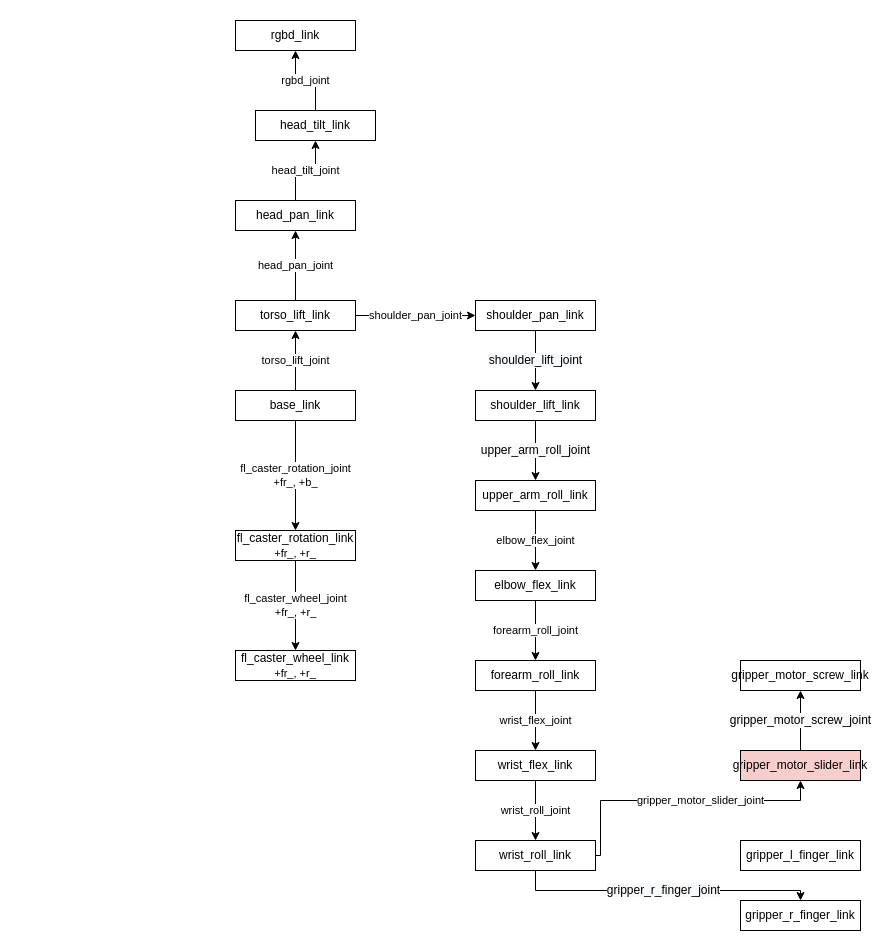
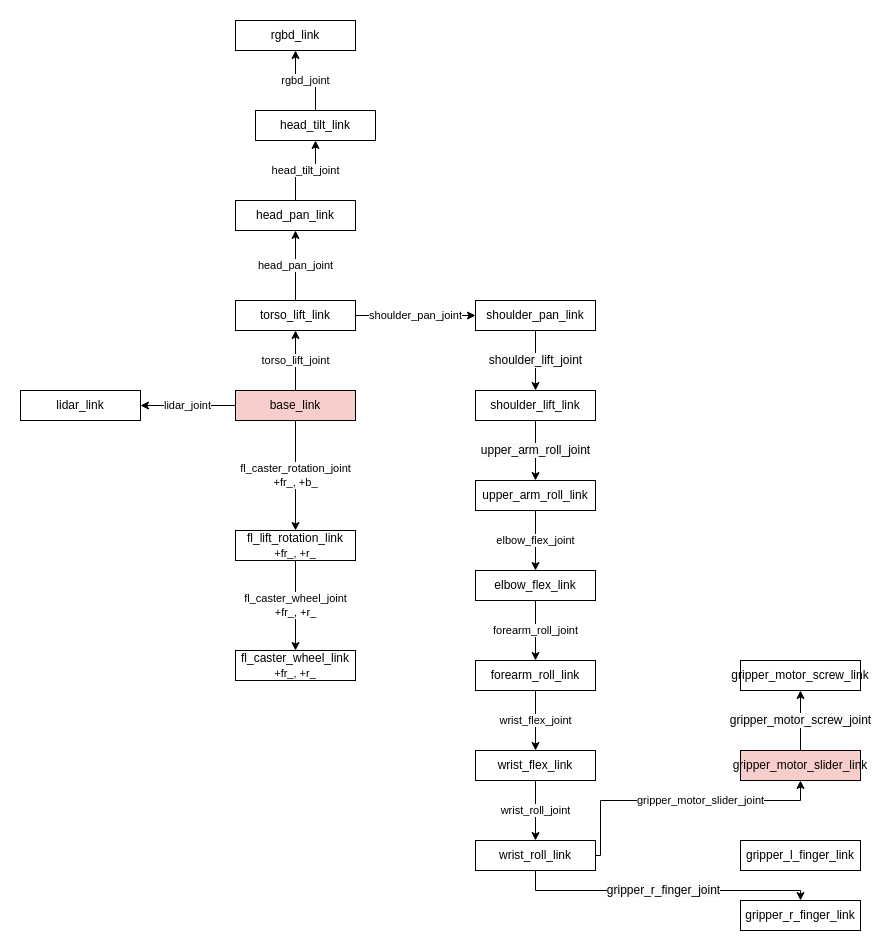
none -> (81, 406)
none -> (191, 406)
(296, 406) -> (296, 406)
(296, 546) -> (296, 546)
